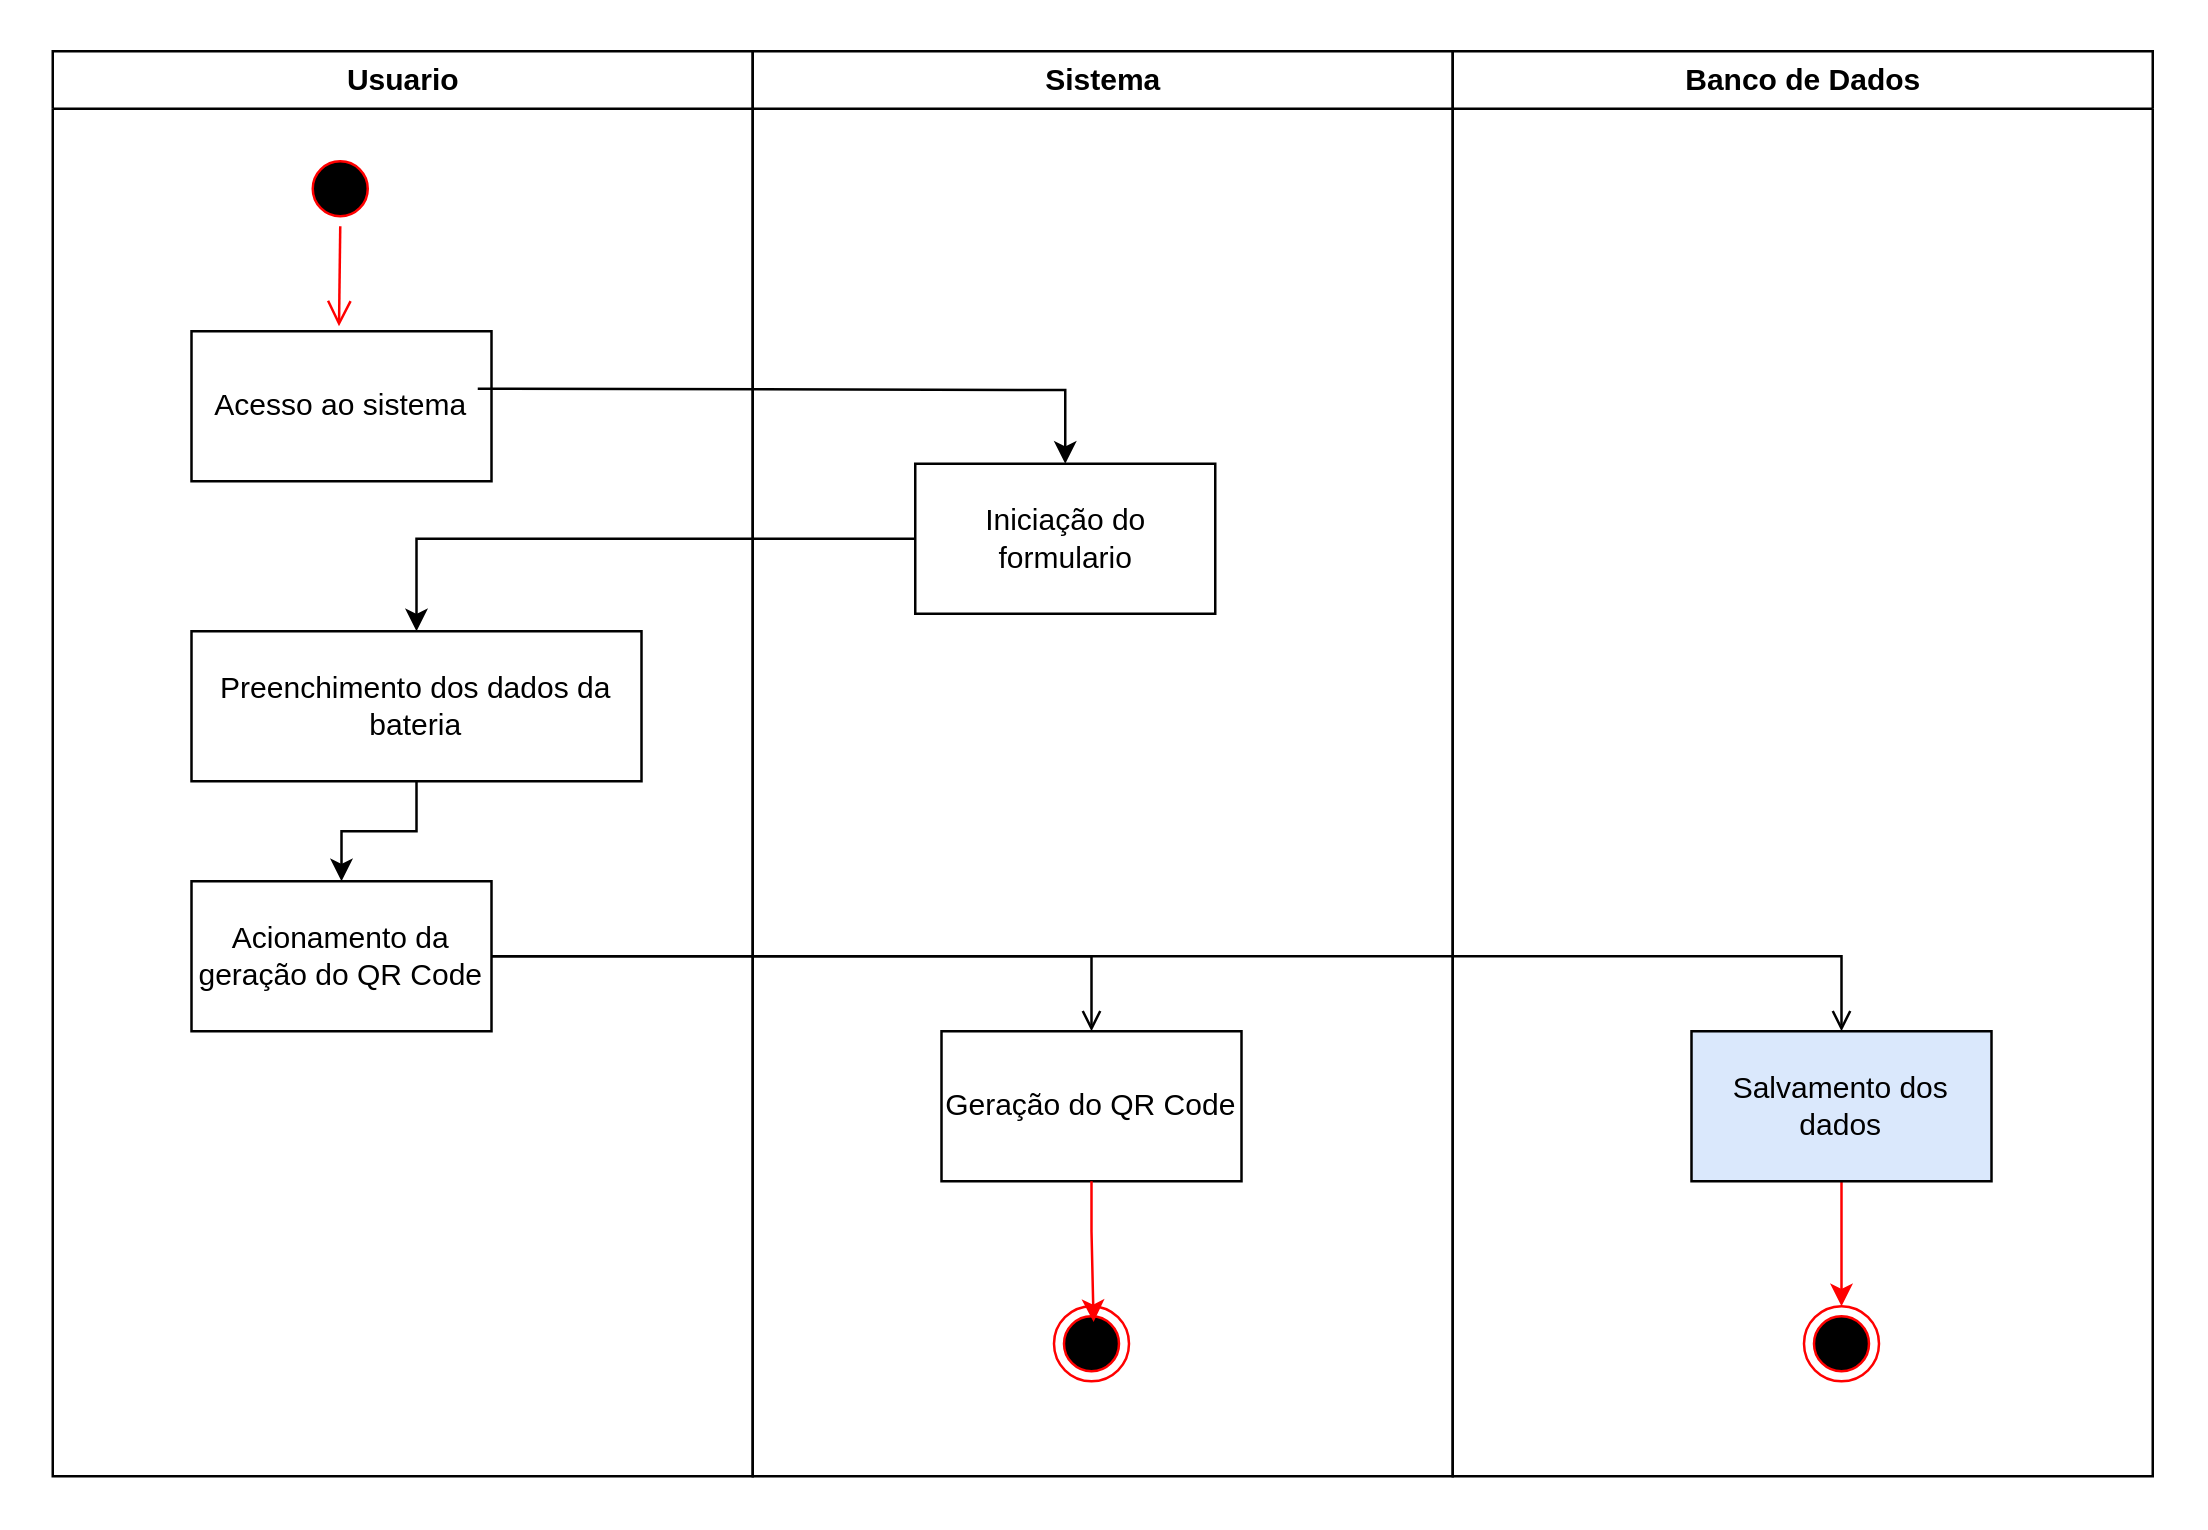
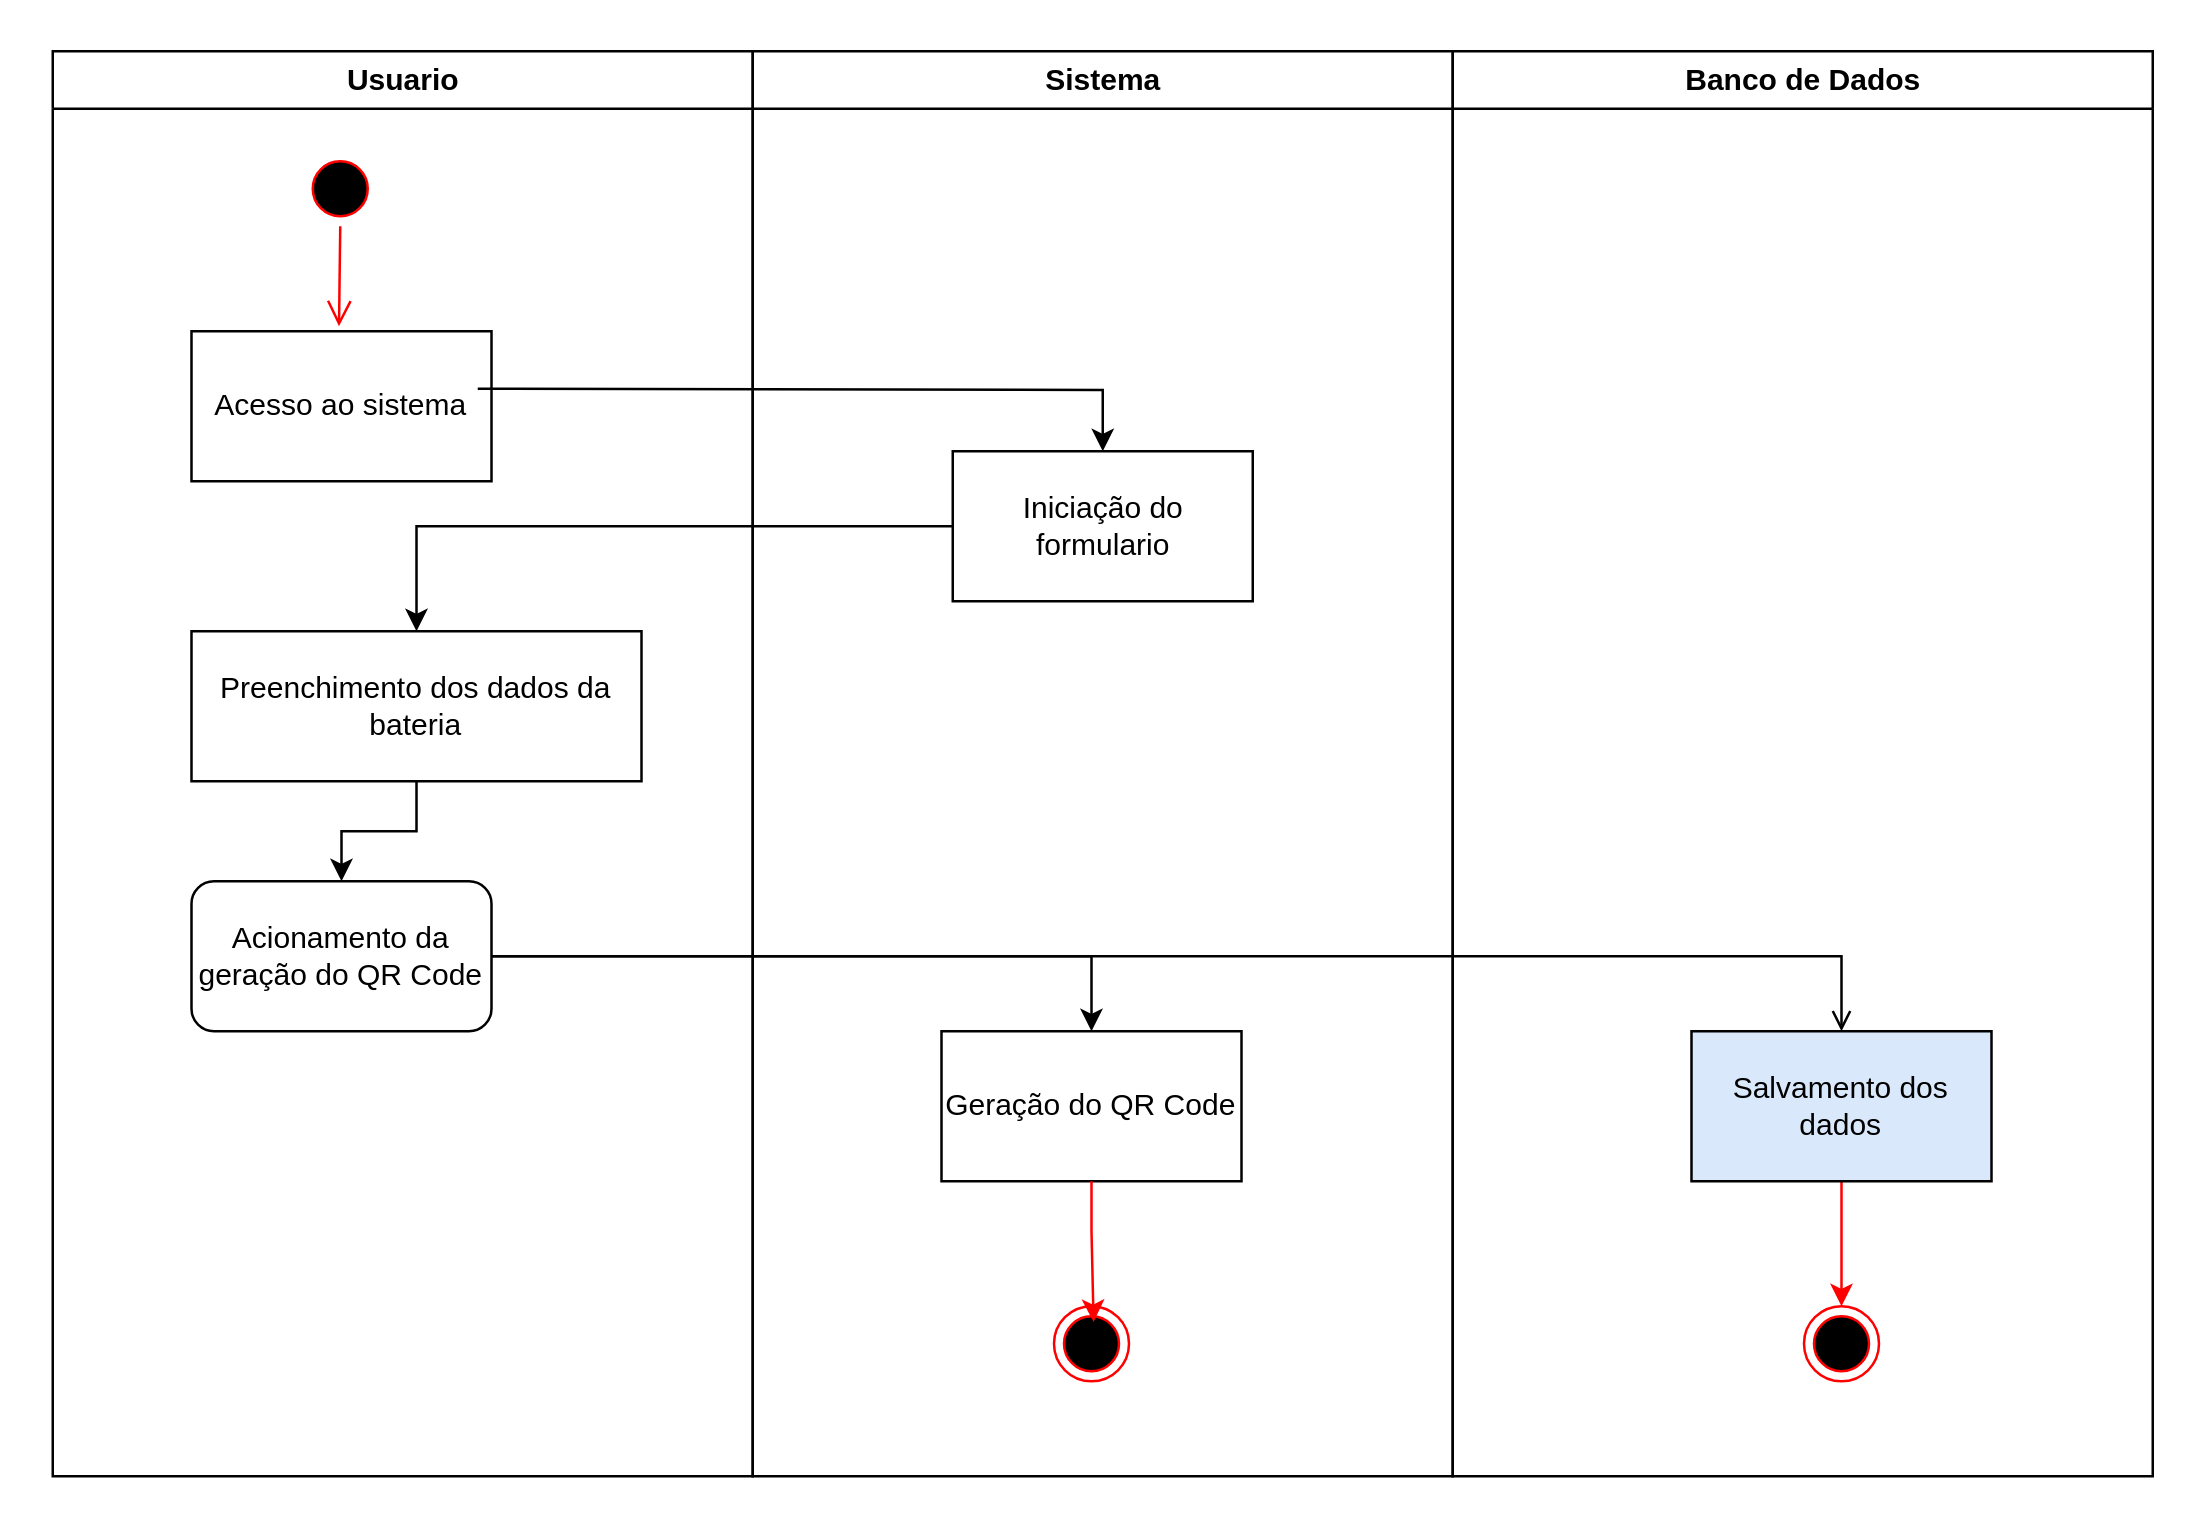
(1065, 539) -> (1103, 526)
(341, 956) -> (341, 956)
(1091, 1017) -> (1091, 1013)
